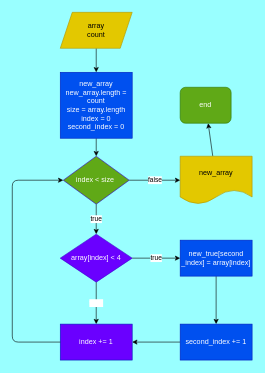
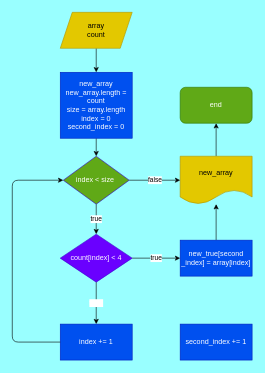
(206, 105) -> (216, 105)
(96, 258) -> (96, 258)
(216, 318) -> (216, 209)
(96, 342) -> (96, 342)
(137, 342) -> none
